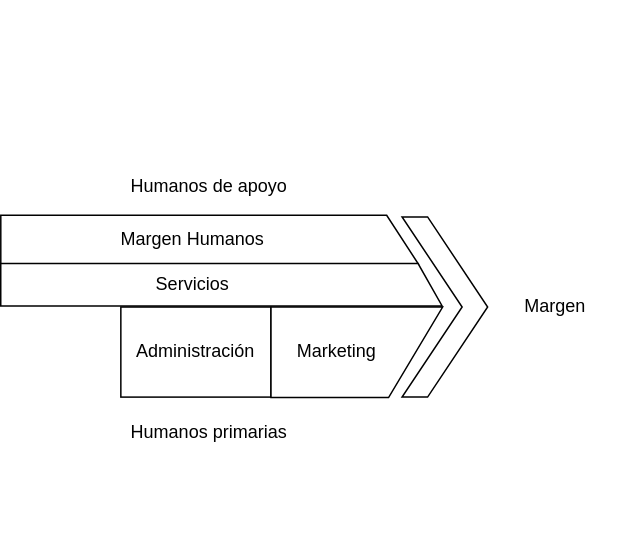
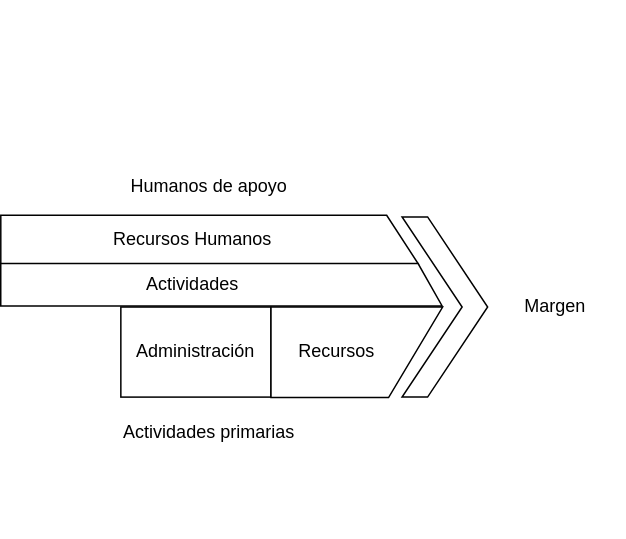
(193, 239) -> (193, 239)
(193, 284) -> (193, 284)
(337, 352) -> (337, 352)
(209, 433) -> (209, 433)
